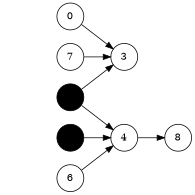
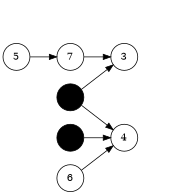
(70, 16) -> none
none -> (16, 57)
(178, 138) -> none
